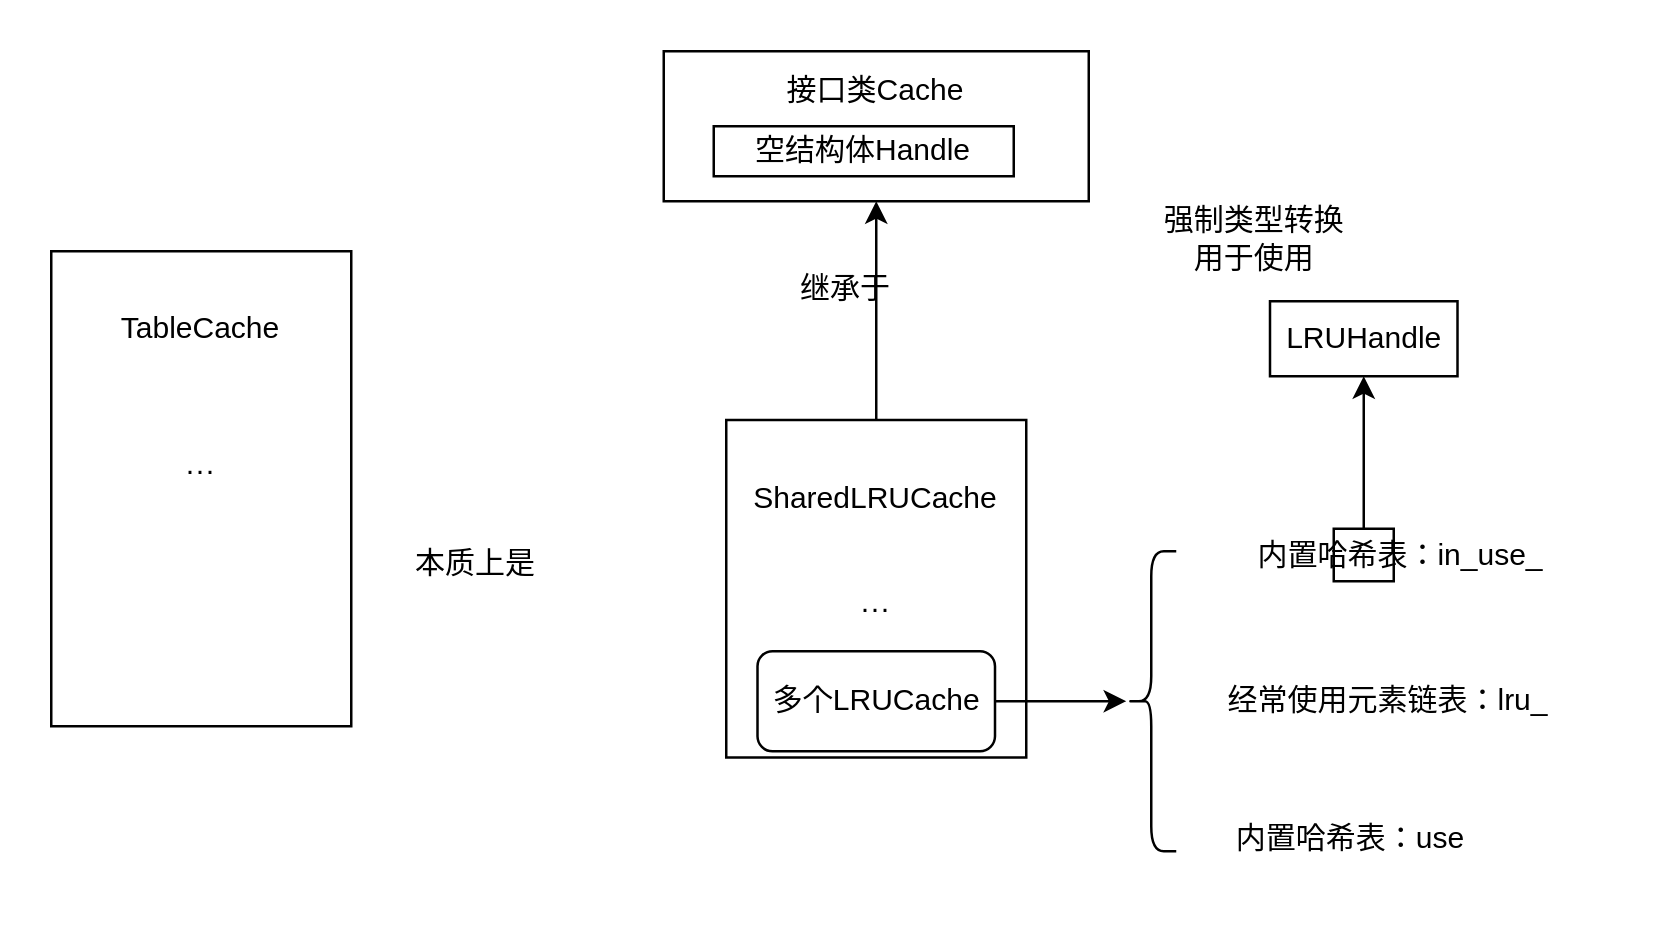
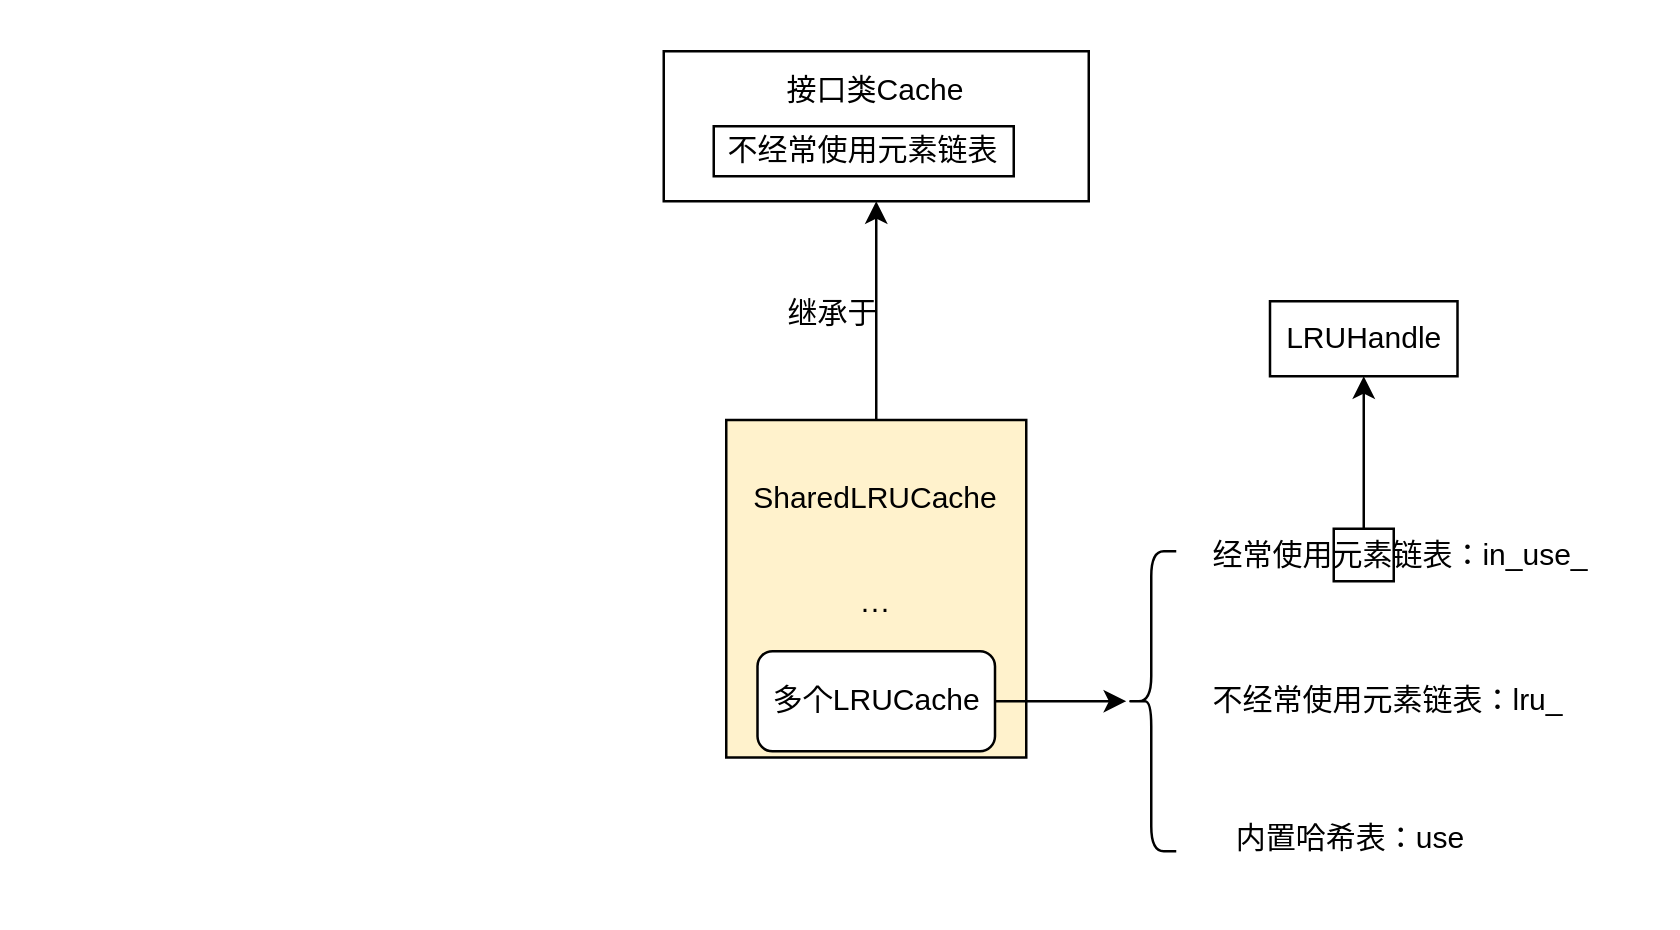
(864, 151) -> (864, 151)
(1254, 239) -> none
(845, 289) -> (833, 314)
(201, 489) -> none
(1401, 556) -> (1401, 556)
(476, 564) -> none
(876, 589) -> (876, 589)
(1389, 701) -> (1389, 701)
